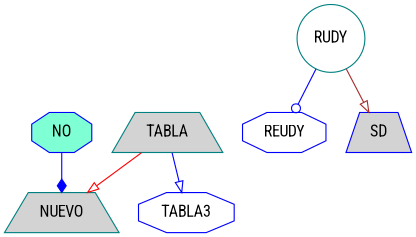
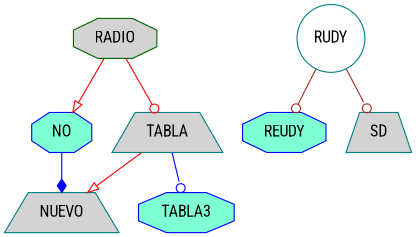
none -> (115, 38)
(355, 86) -> (355, 86)
(307, 87) -> (307, 87)
(284, 132) -> (284, 132)
(379, 132) -> (379, 132)
(176, 167) -> (176, 167)
(186, 213) -> (186, 213)
